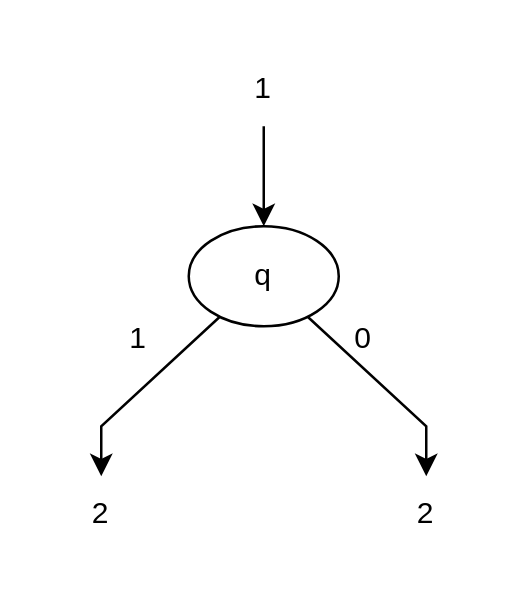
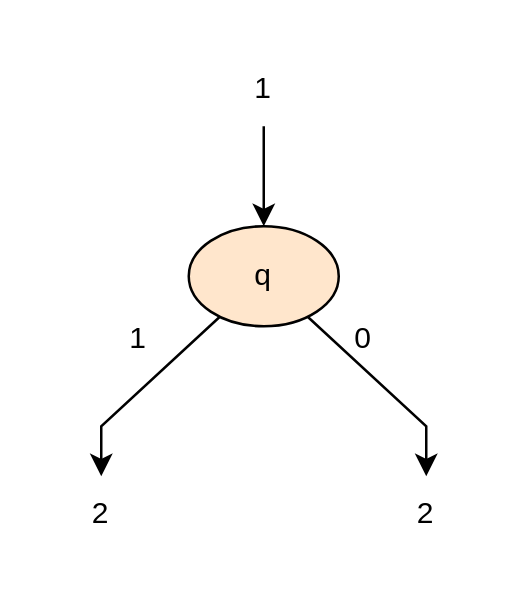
(264, 276) -> (264, 276)
